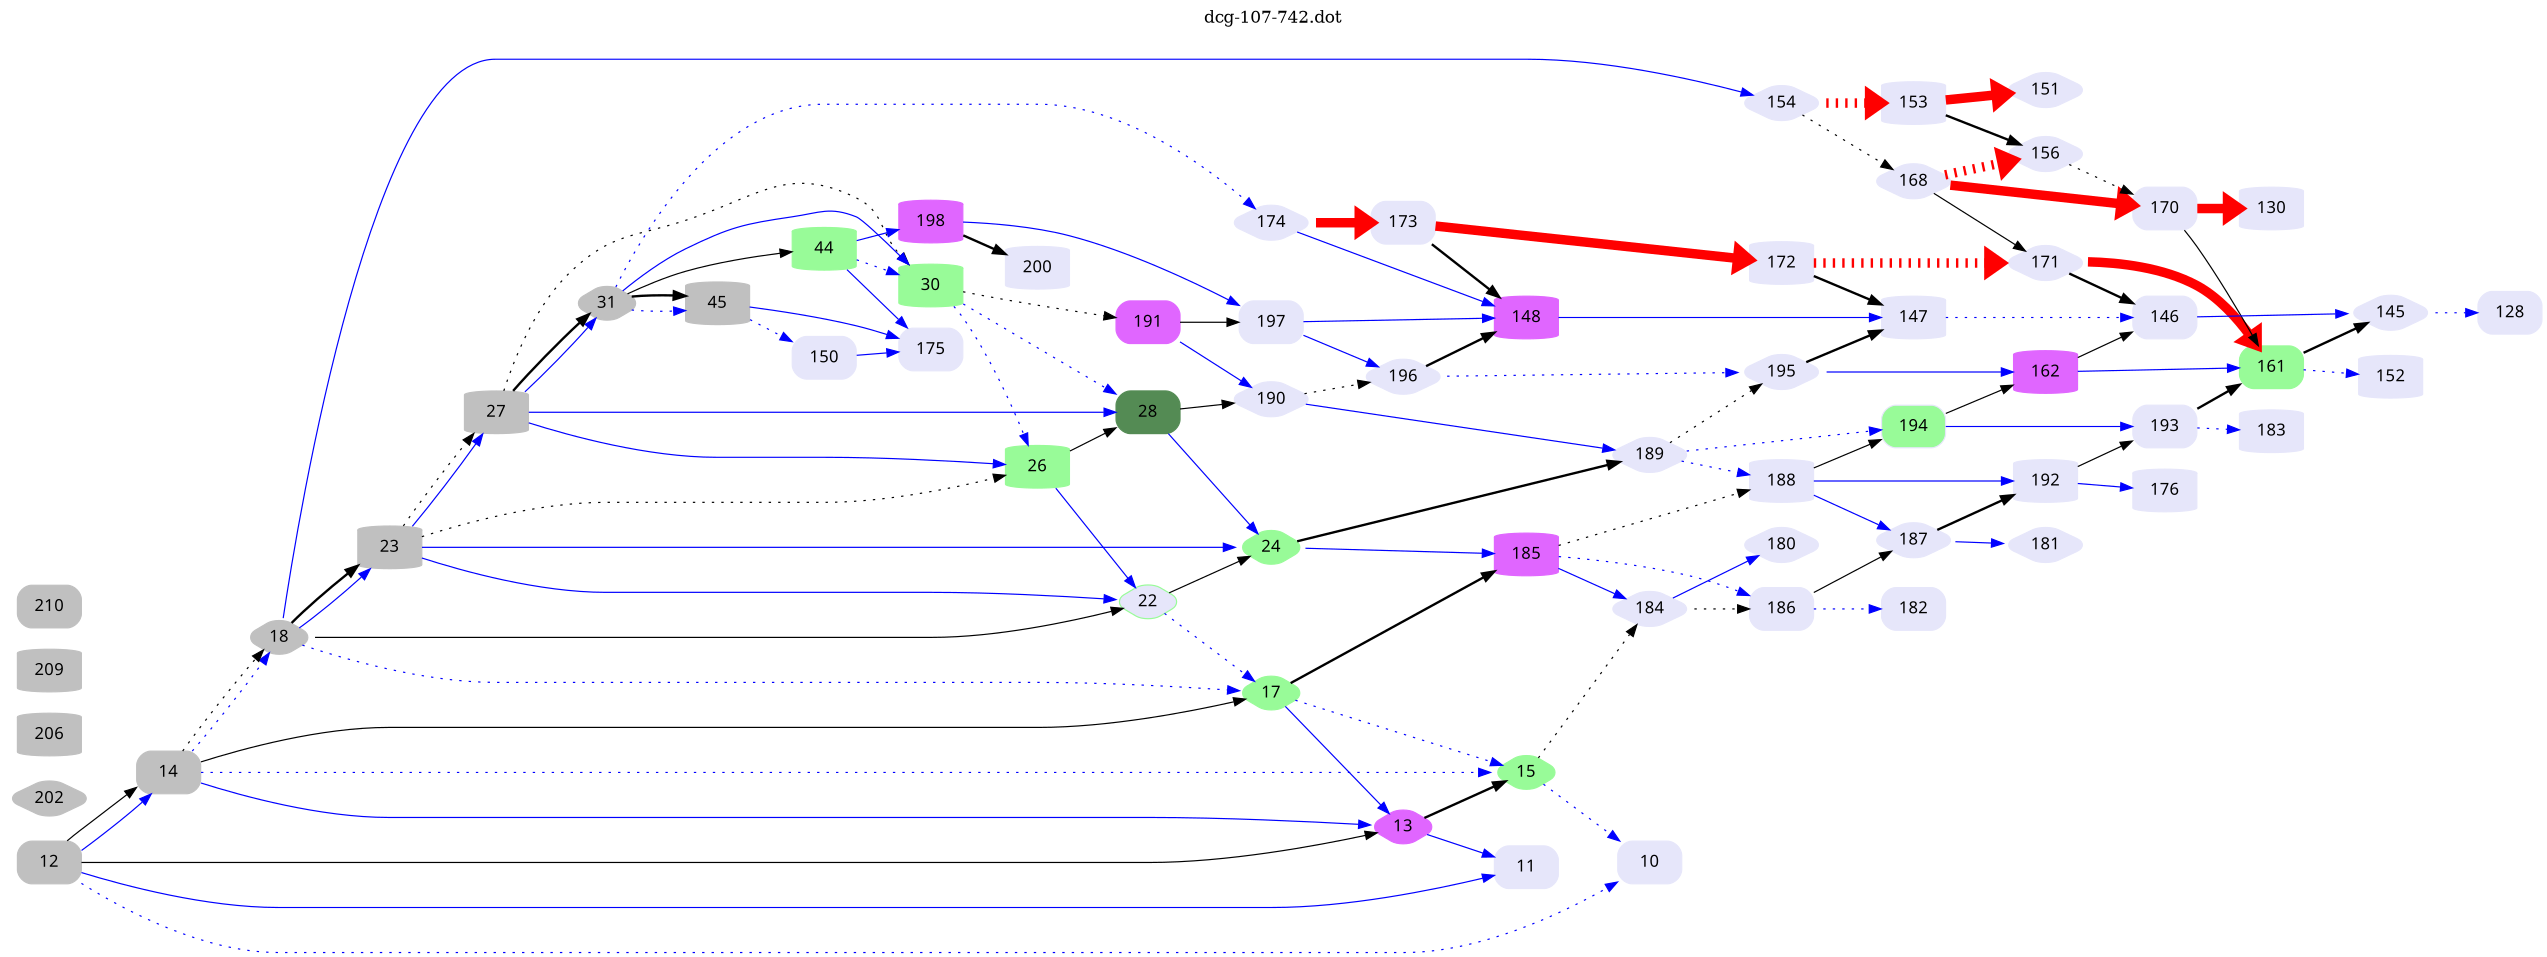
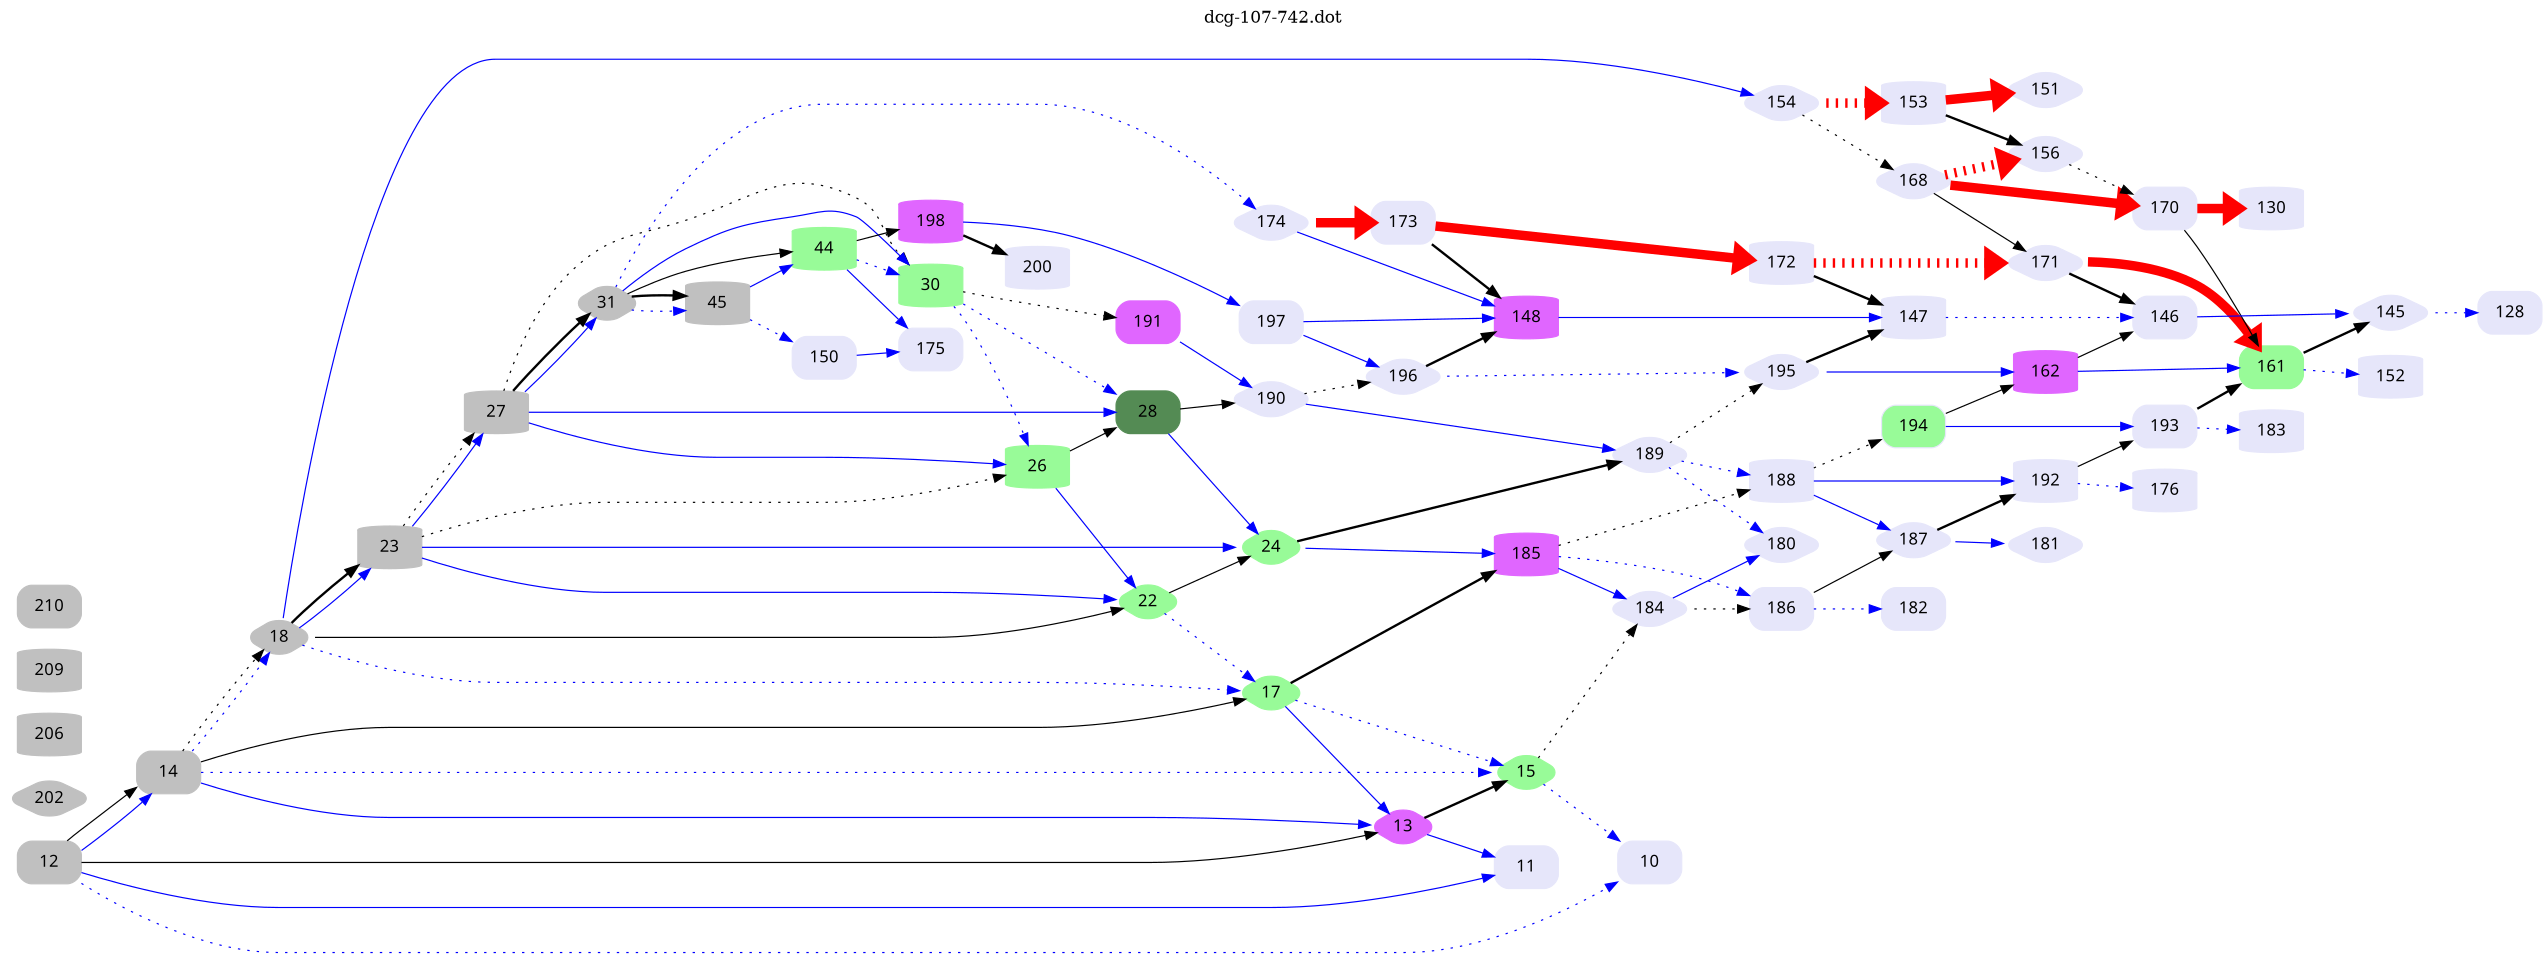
(870, 237) -> (870, 237)
(819, 318) -> (766, 279)
(1203, 322) -> none
(1778, 441) -> (1707, 494)
(1842, 456) -> (1842, 456)
(2099, 485) -> (2099, 485)
(1148, 602) -> (1148, 602)
